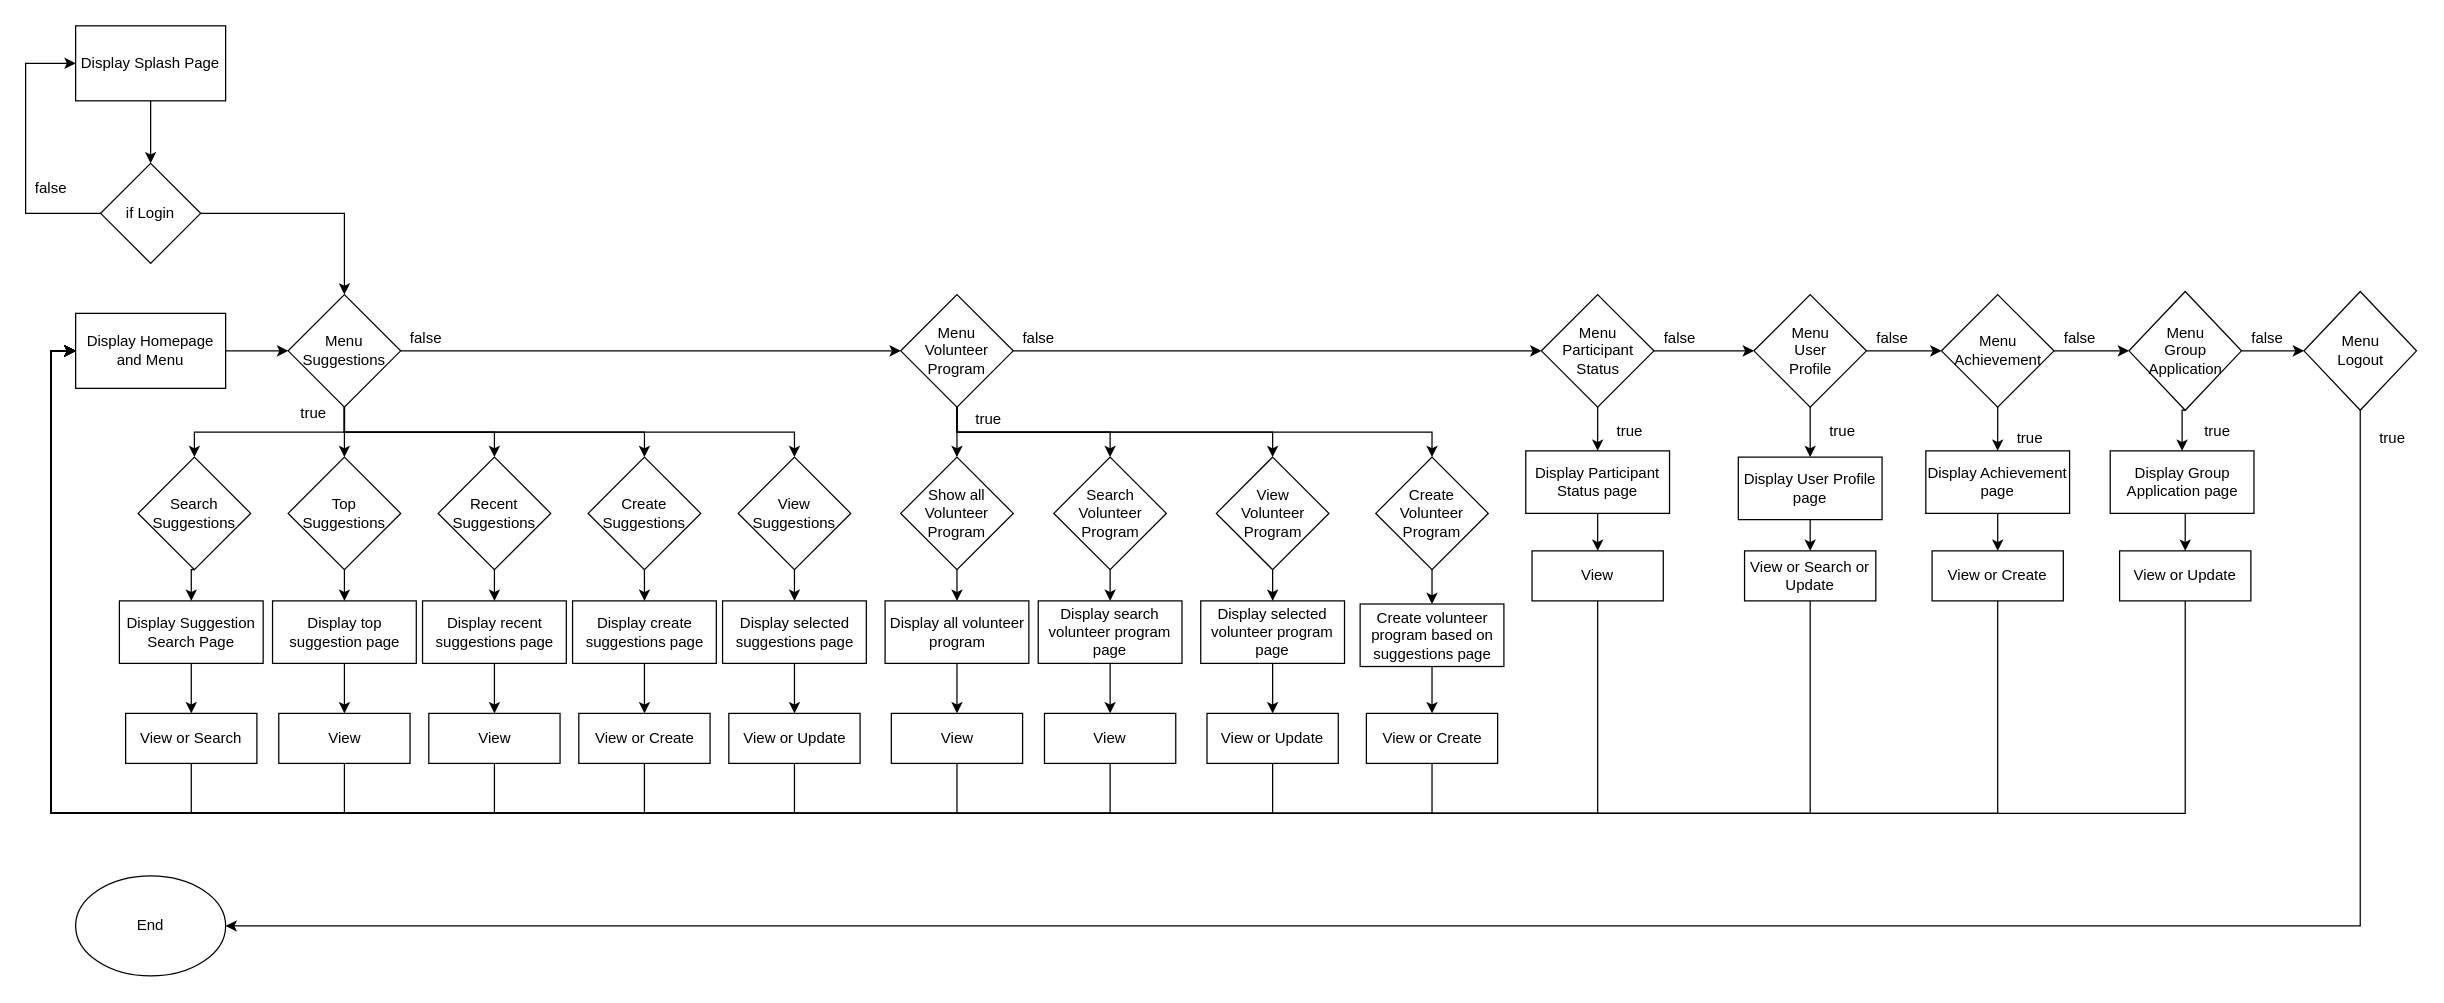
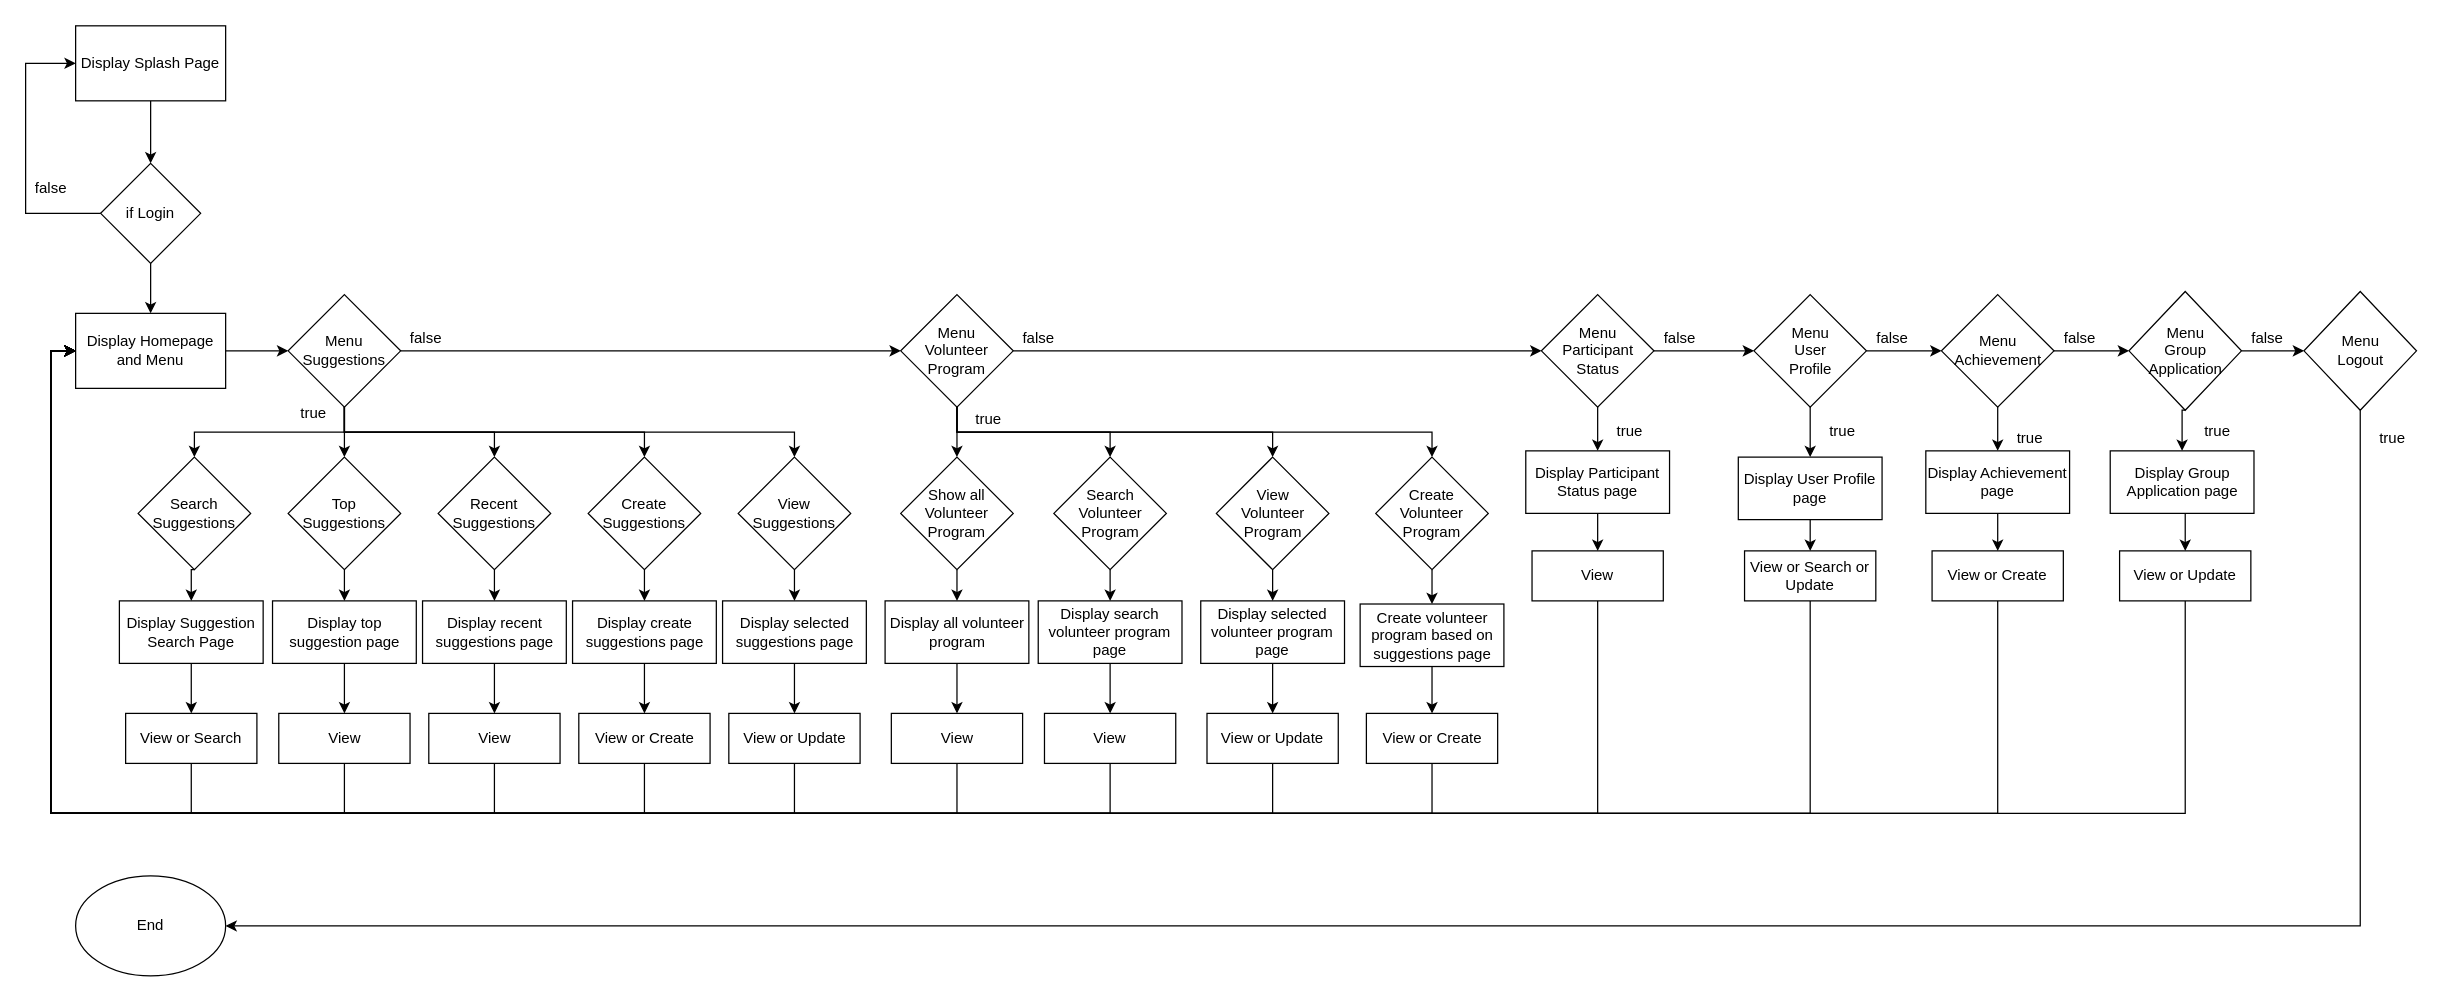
(309, 213) -> (151, 284)
